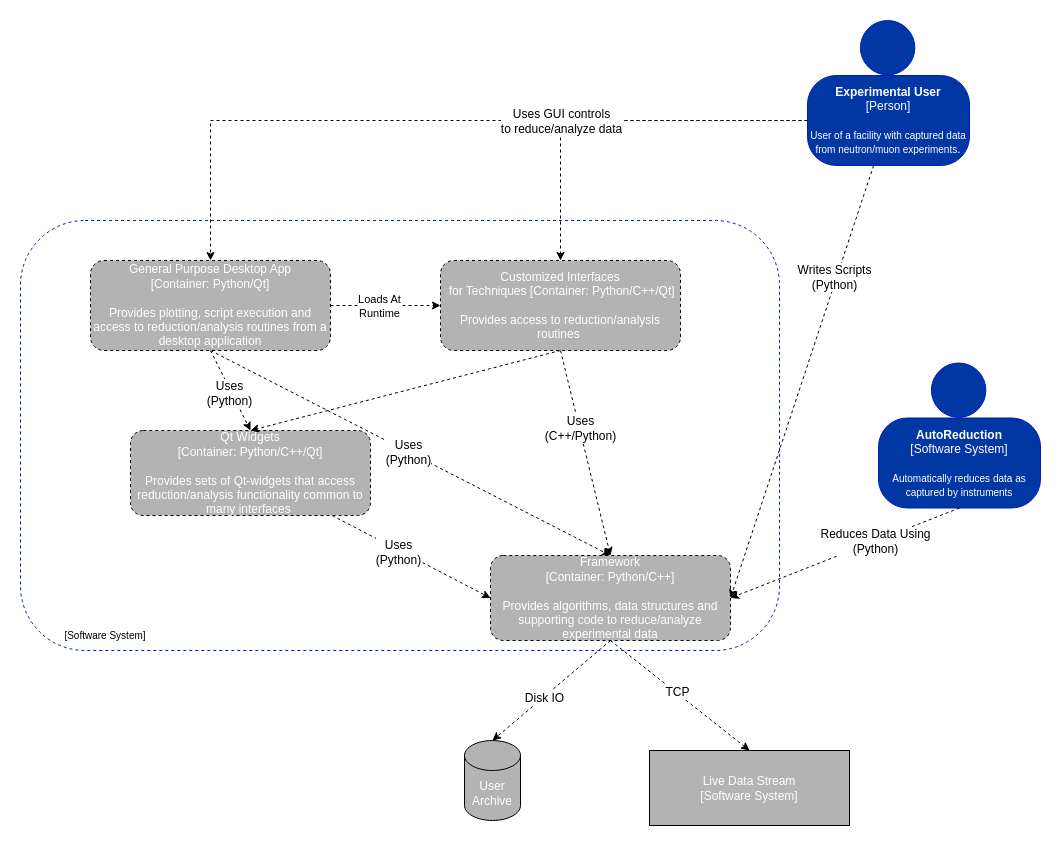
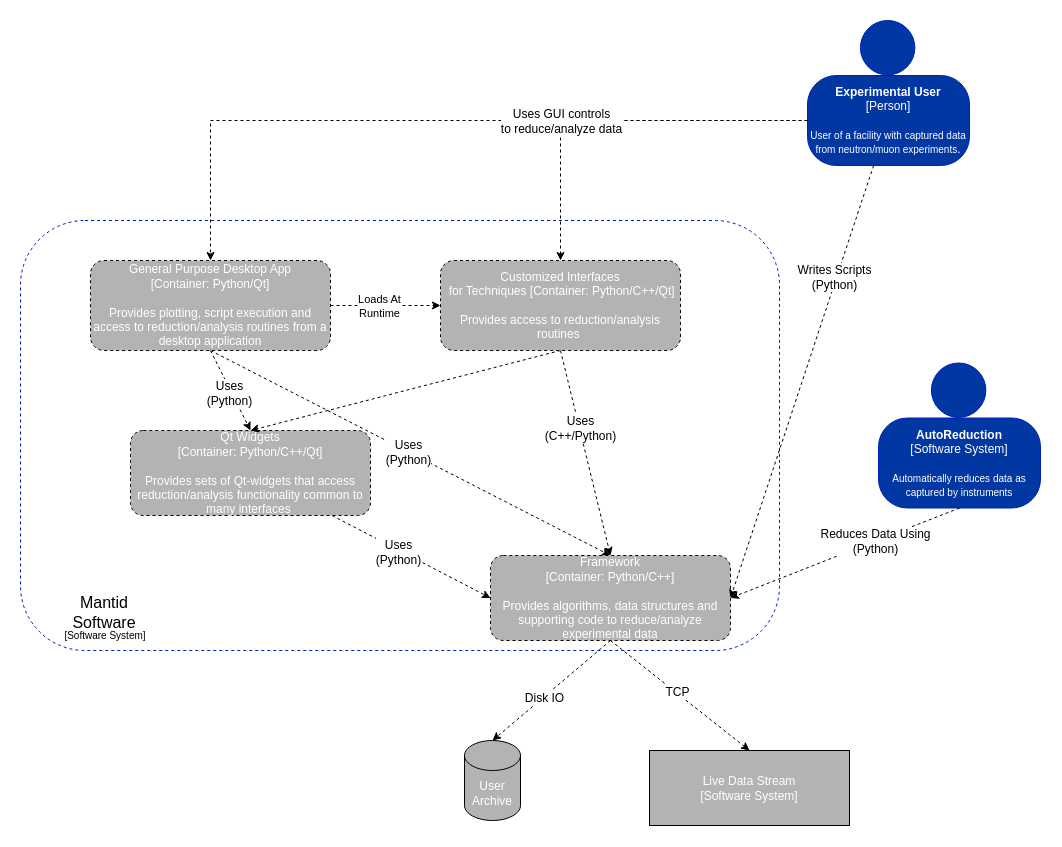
none -> (105, 613)
